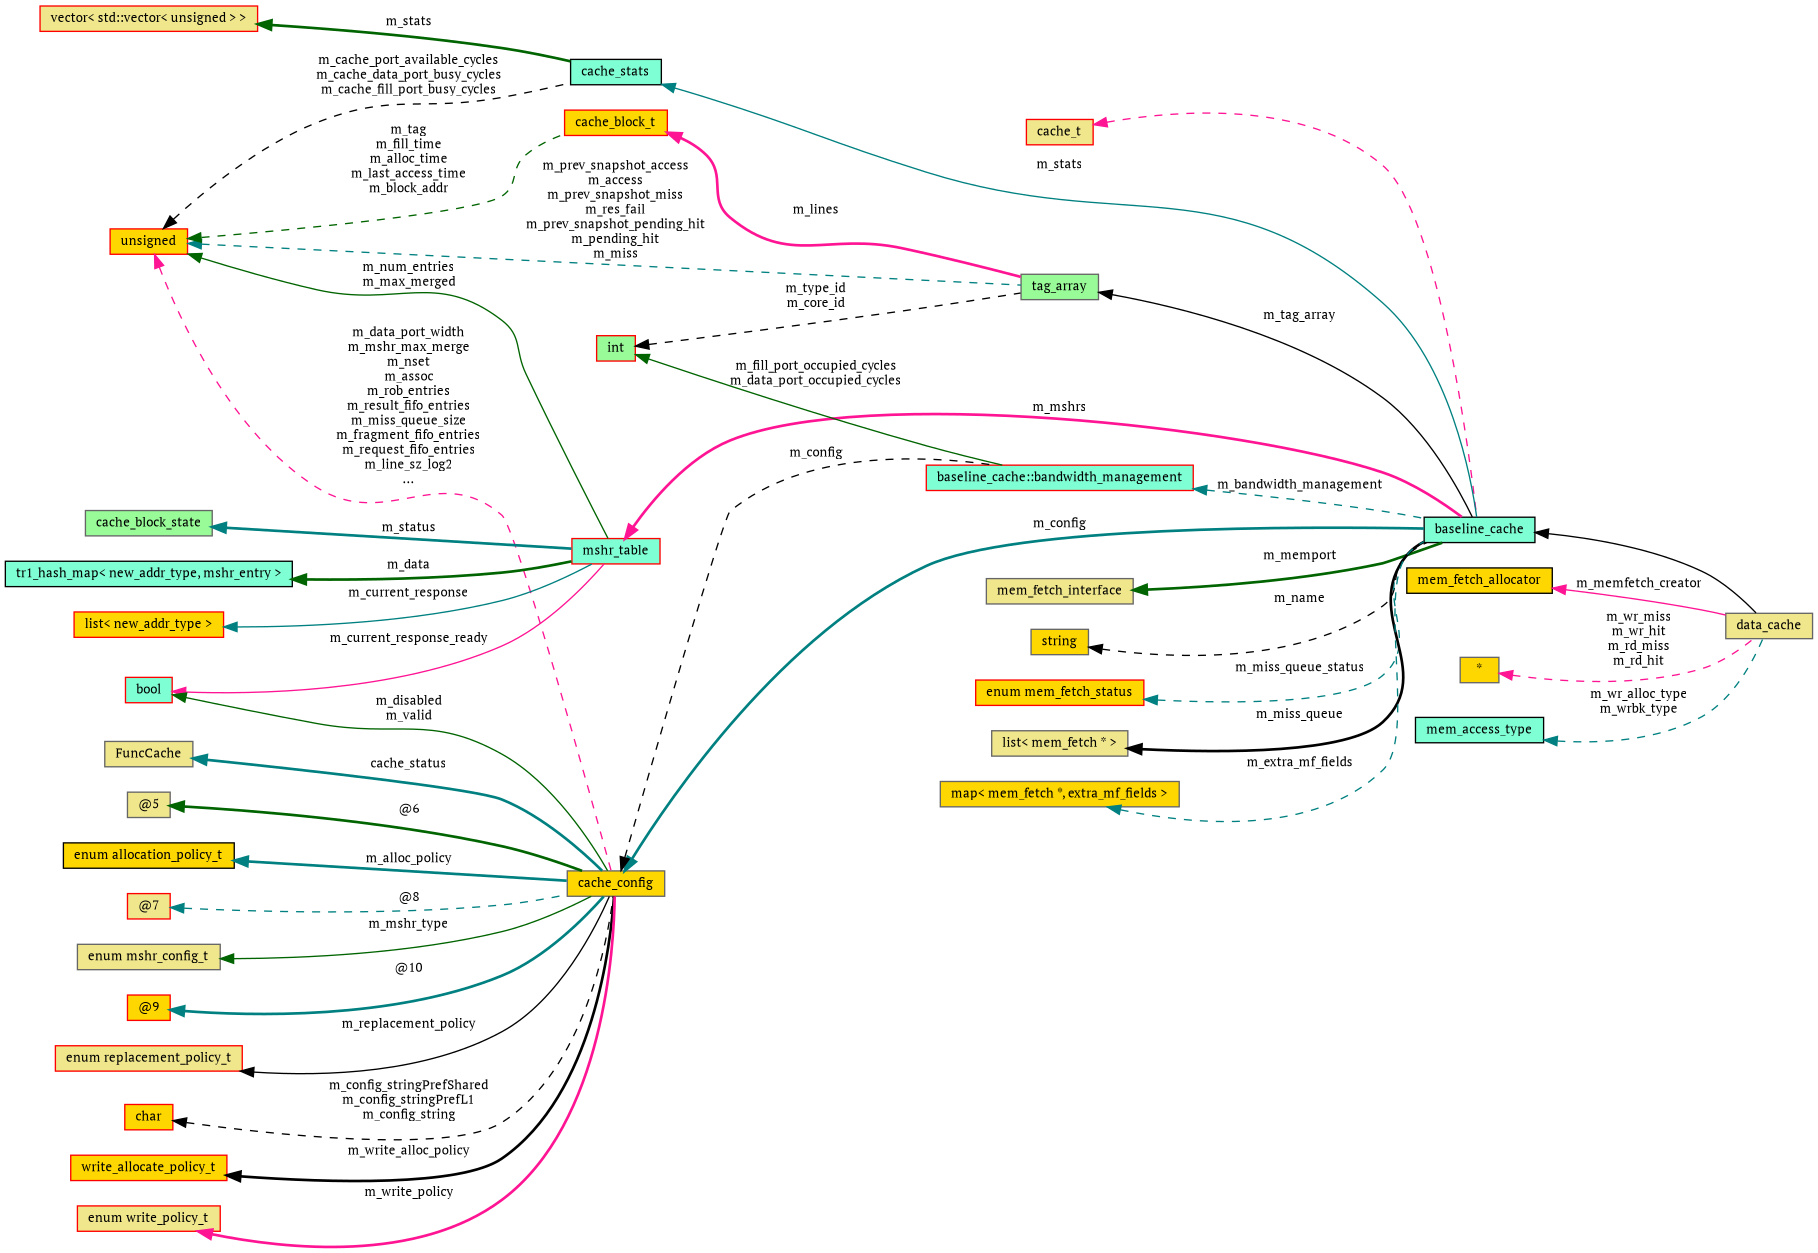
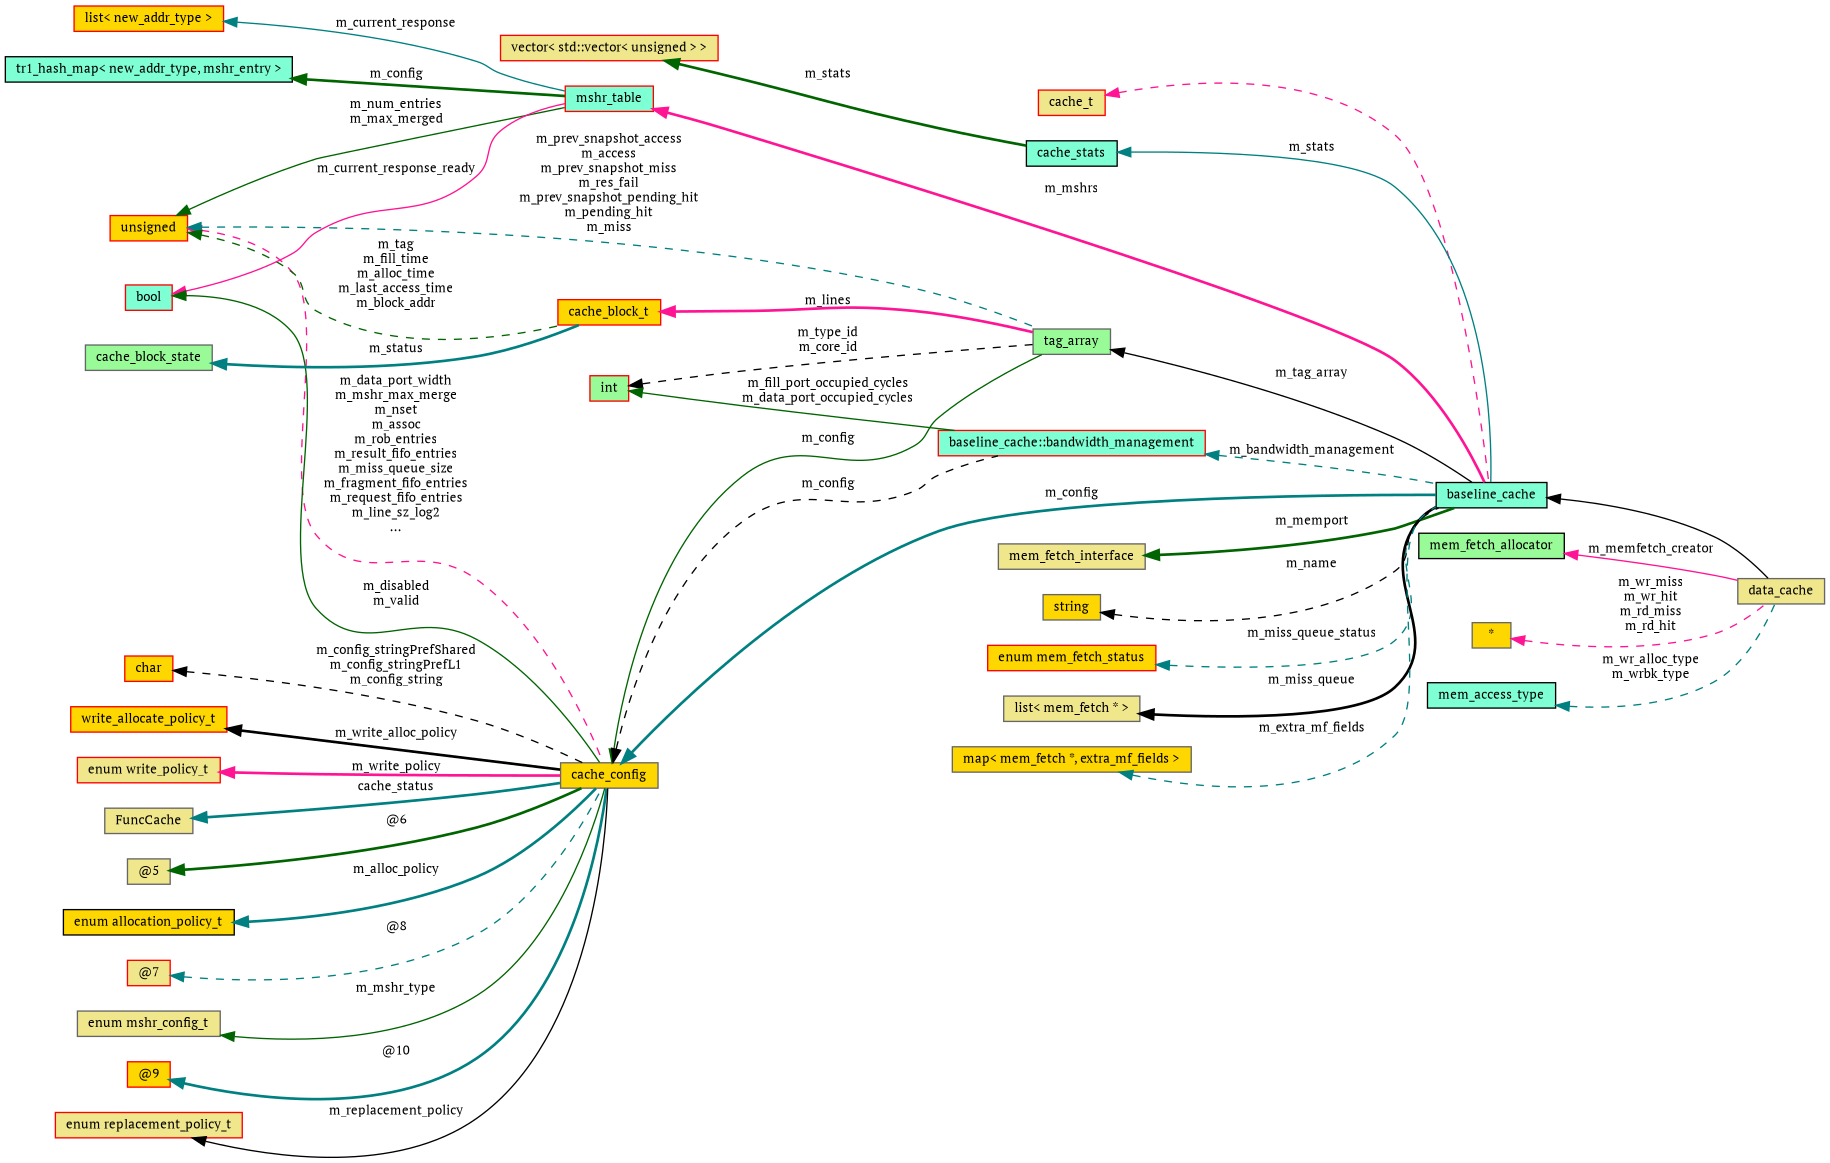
(357, 110) -> none
none -> (755, 469)
(399, 538) -> (405, 364)
(409, 565) -> (396, 74)
(1480, 581) -> (1492, 546)
